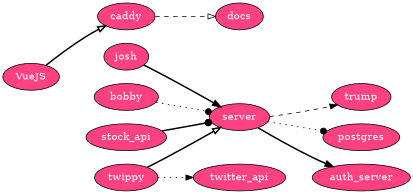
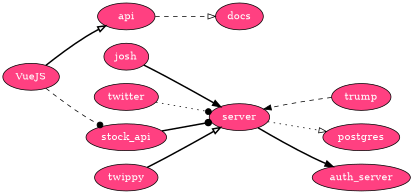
(126, 16) -> (126, 16)
(126, 97) -> (126, 97)
none -> (71, 107)
(300, 112) -> (301, 102)
(293, 126) -> (293, 126)
(239, 178) -> none
